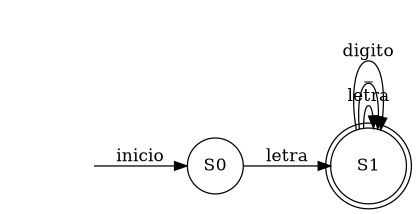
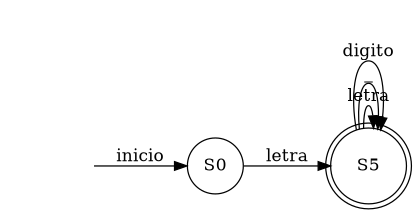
(369, 166) -> (369, 166)
